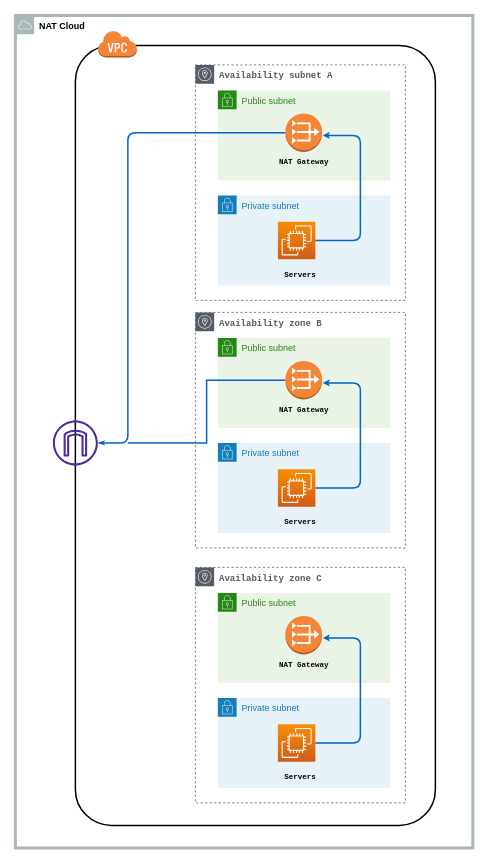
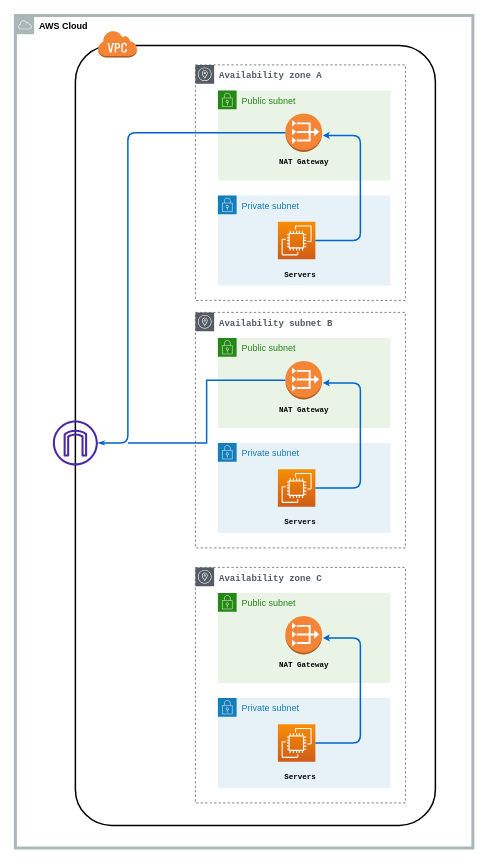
(60, 26) -> (60, 26)
(264, 76) -> (259, 76)
(259, 323) -> (264, 323)
